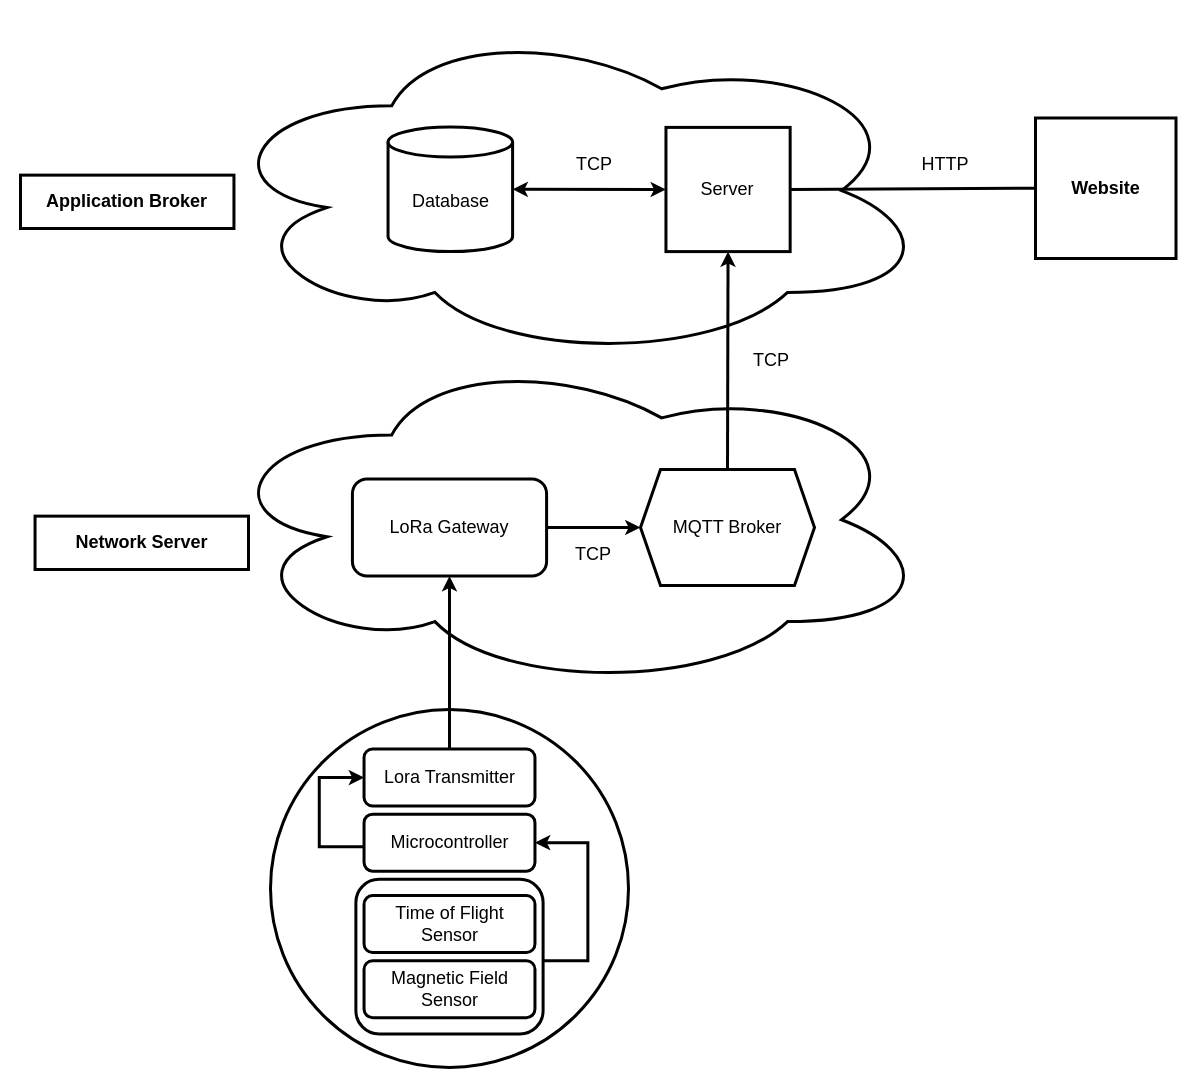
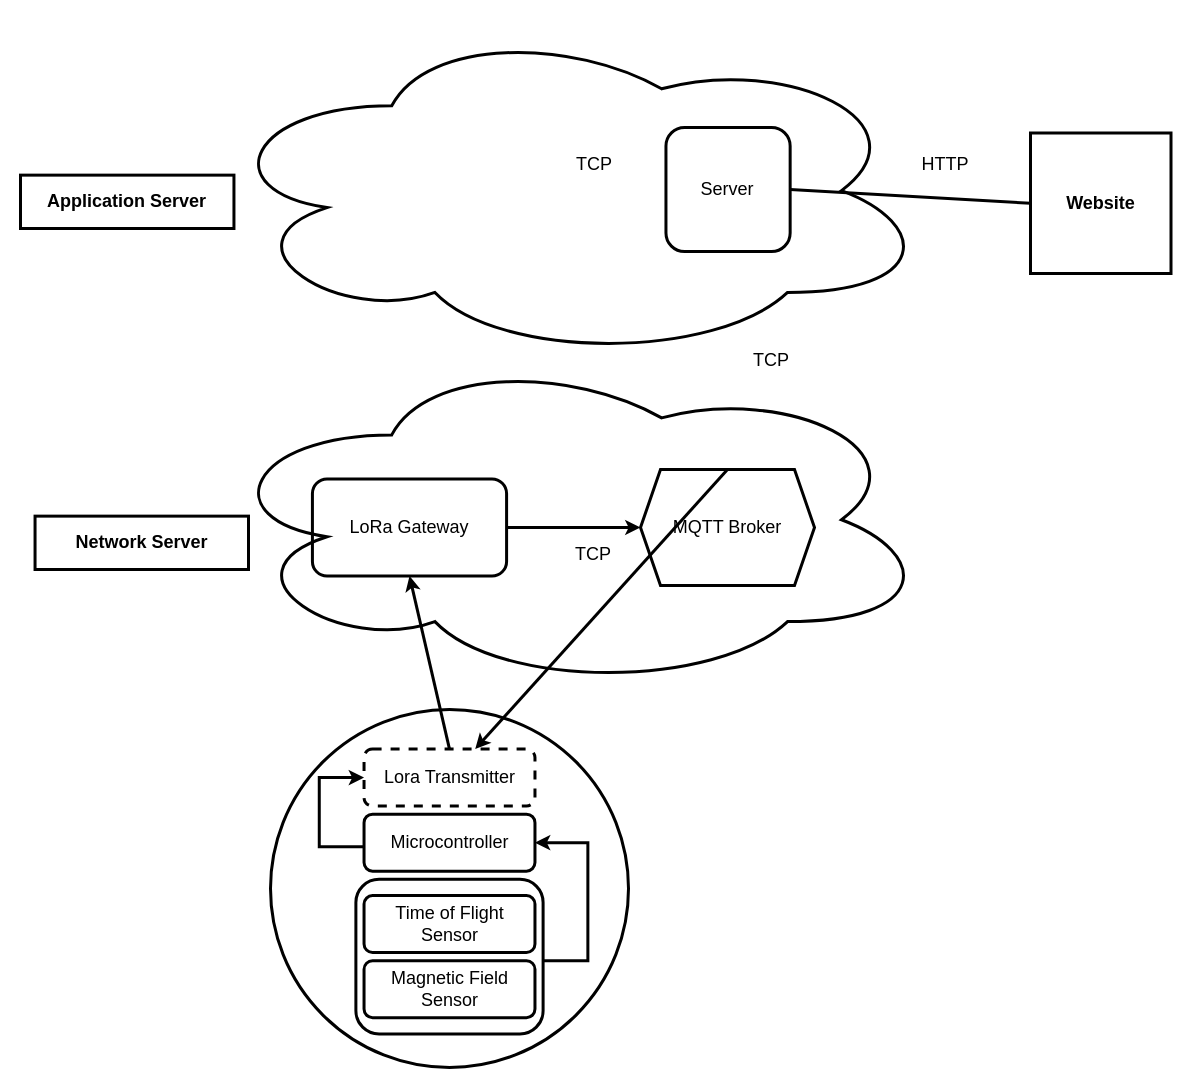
(1106, 188) -> (1101, 203)
(450, 189) -> none
(589, 189) -> none
(728, 190) -> (728, 190)
(127, 202) -> (127, 202)
(728, 365) -> (604, 606)
(450, 527) -> (410, 527)
(450, 778) -> (450, 778)
